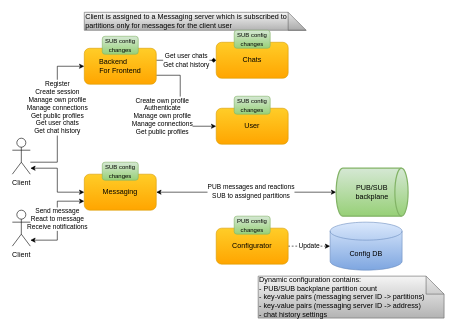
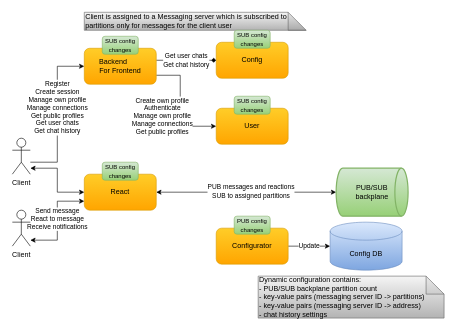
(252, 60) -> (252, 60)
(120, 192) -> (120, 192)
(294, 246) -> (294, 246)
